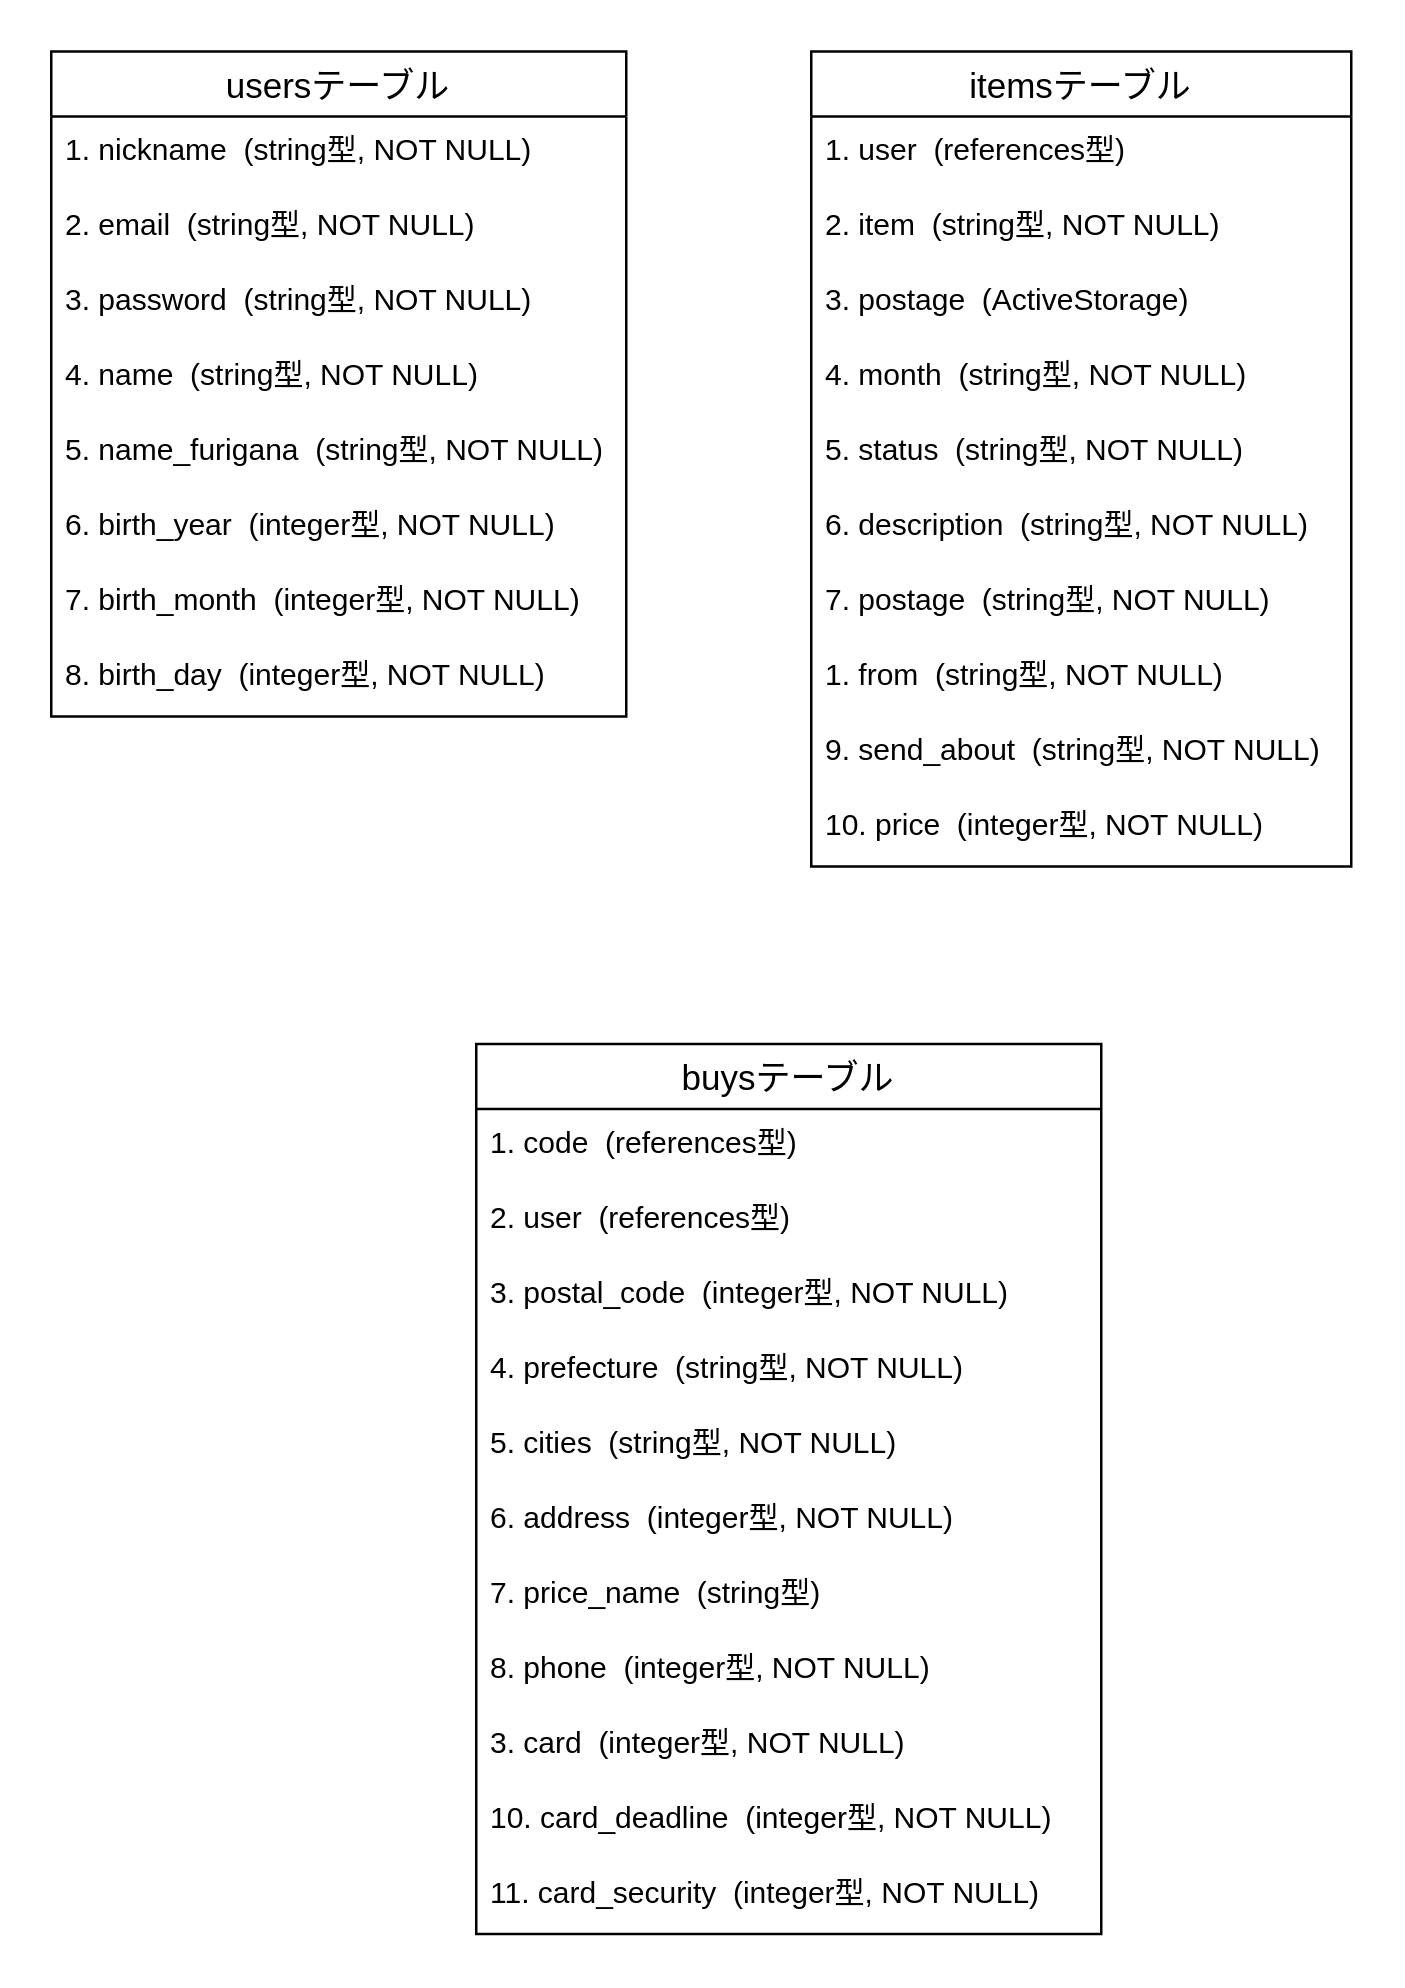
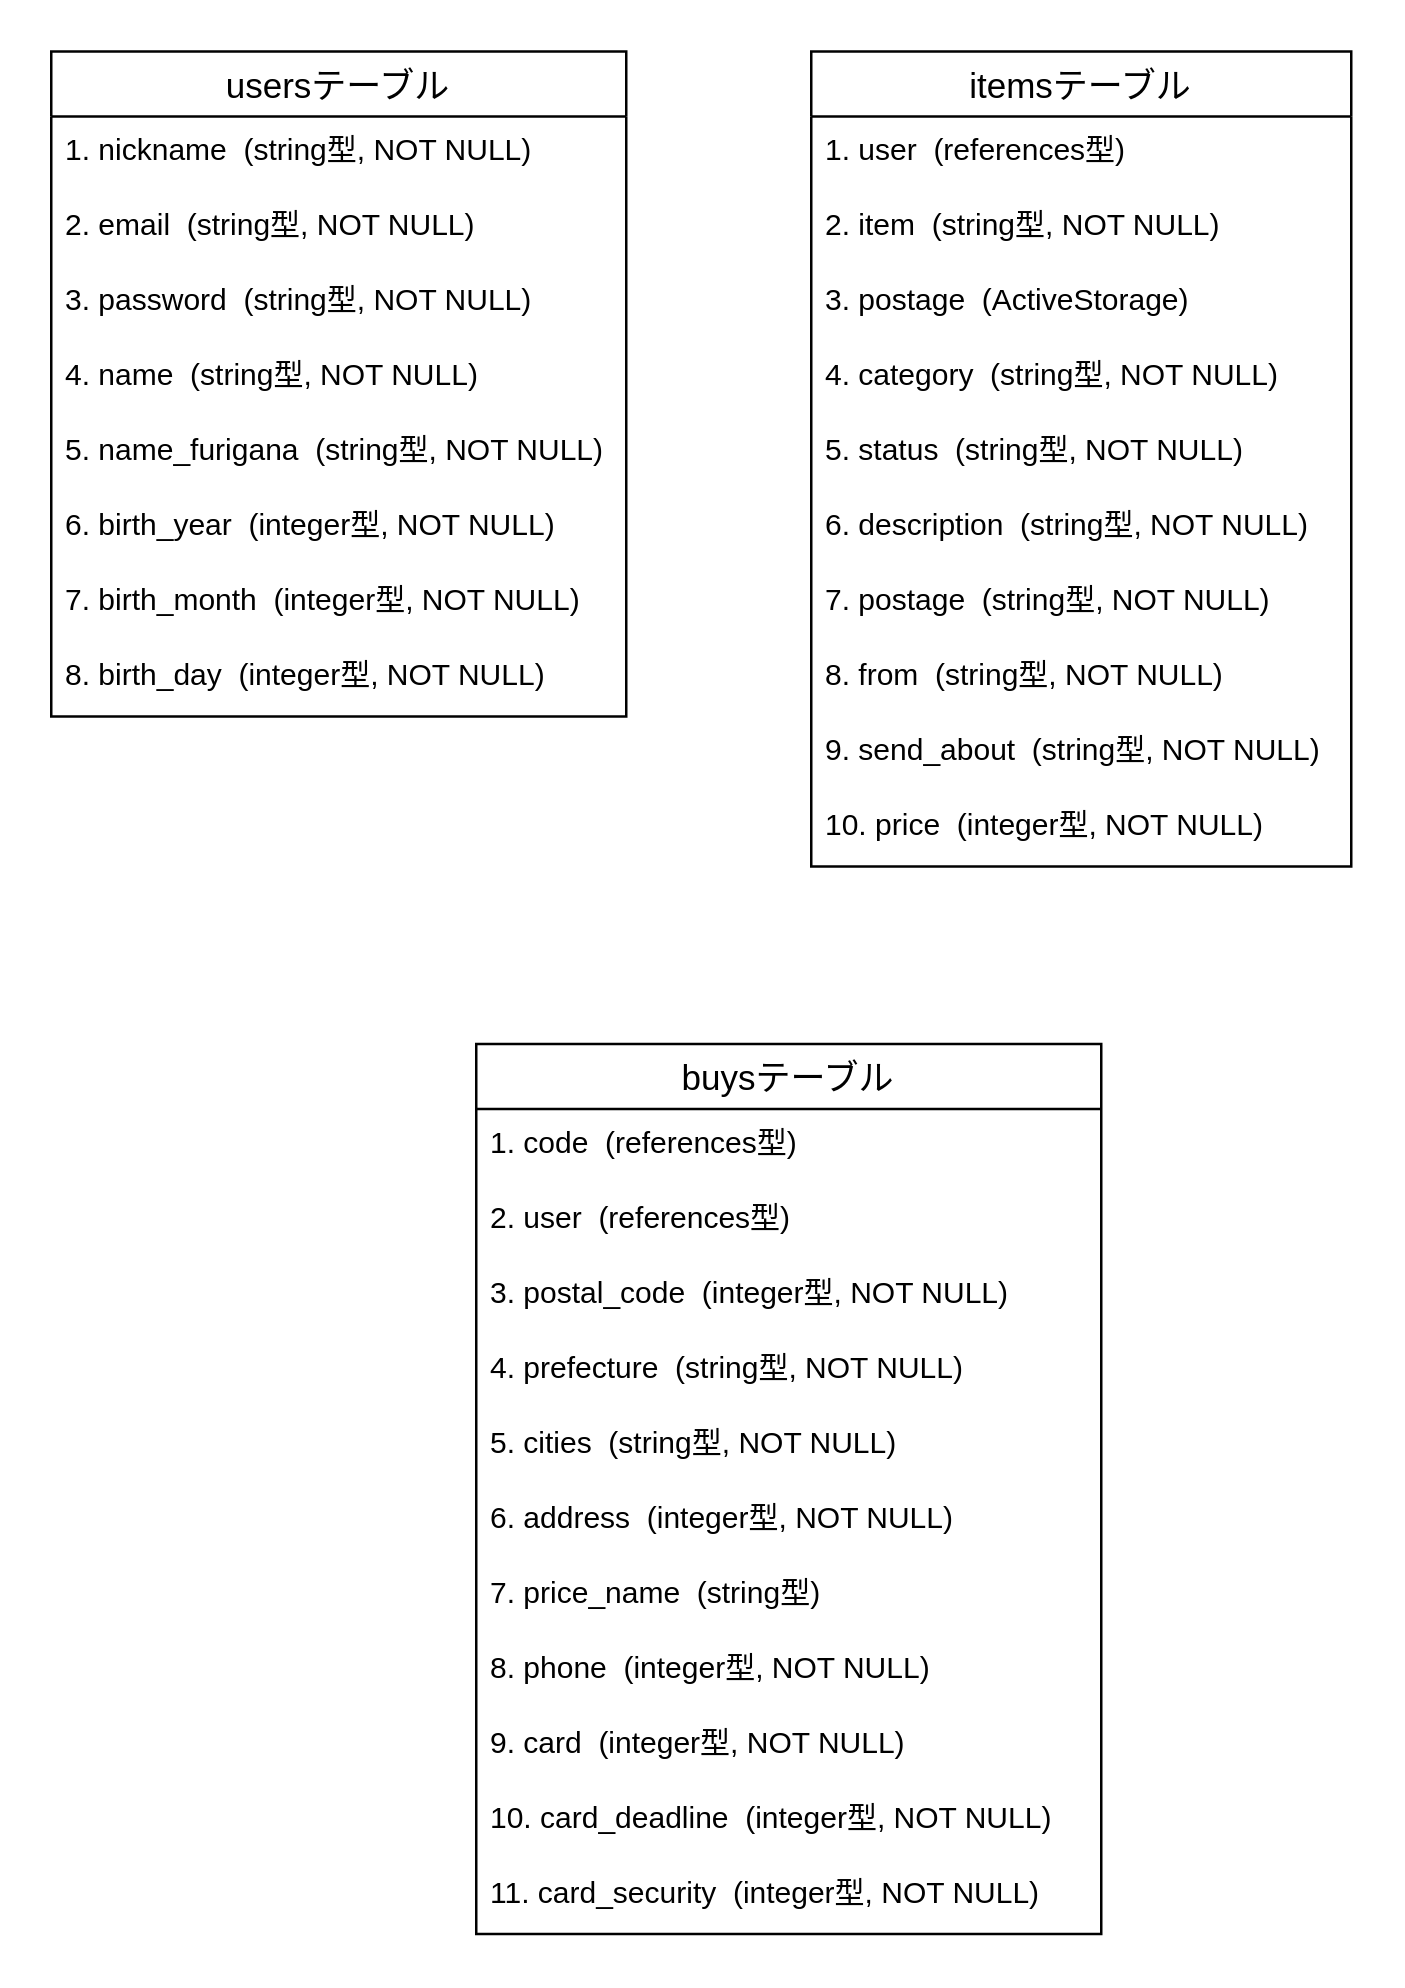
(1048, 375) -> (1073, 375)
(1040, 675) -> (1040, 675)
(713, 1743) -> (713, 1743)
